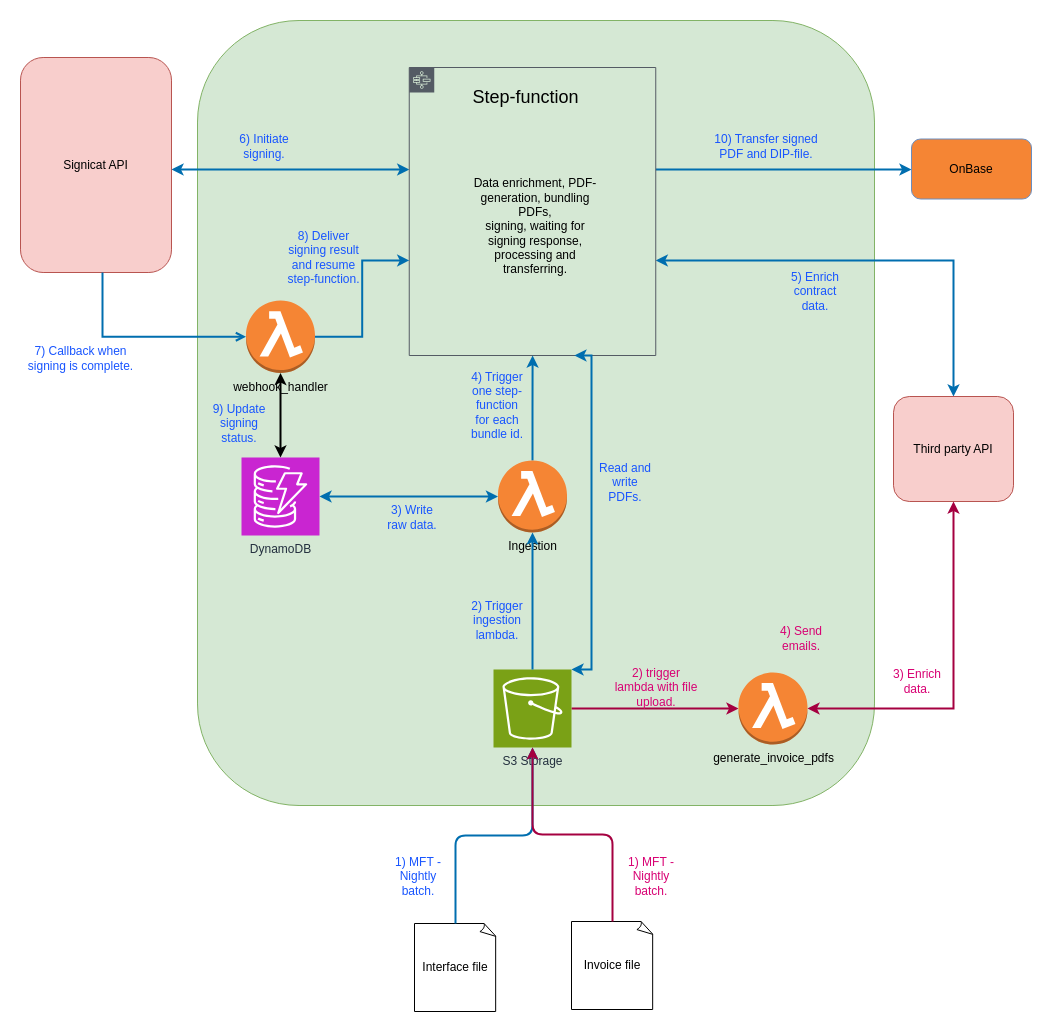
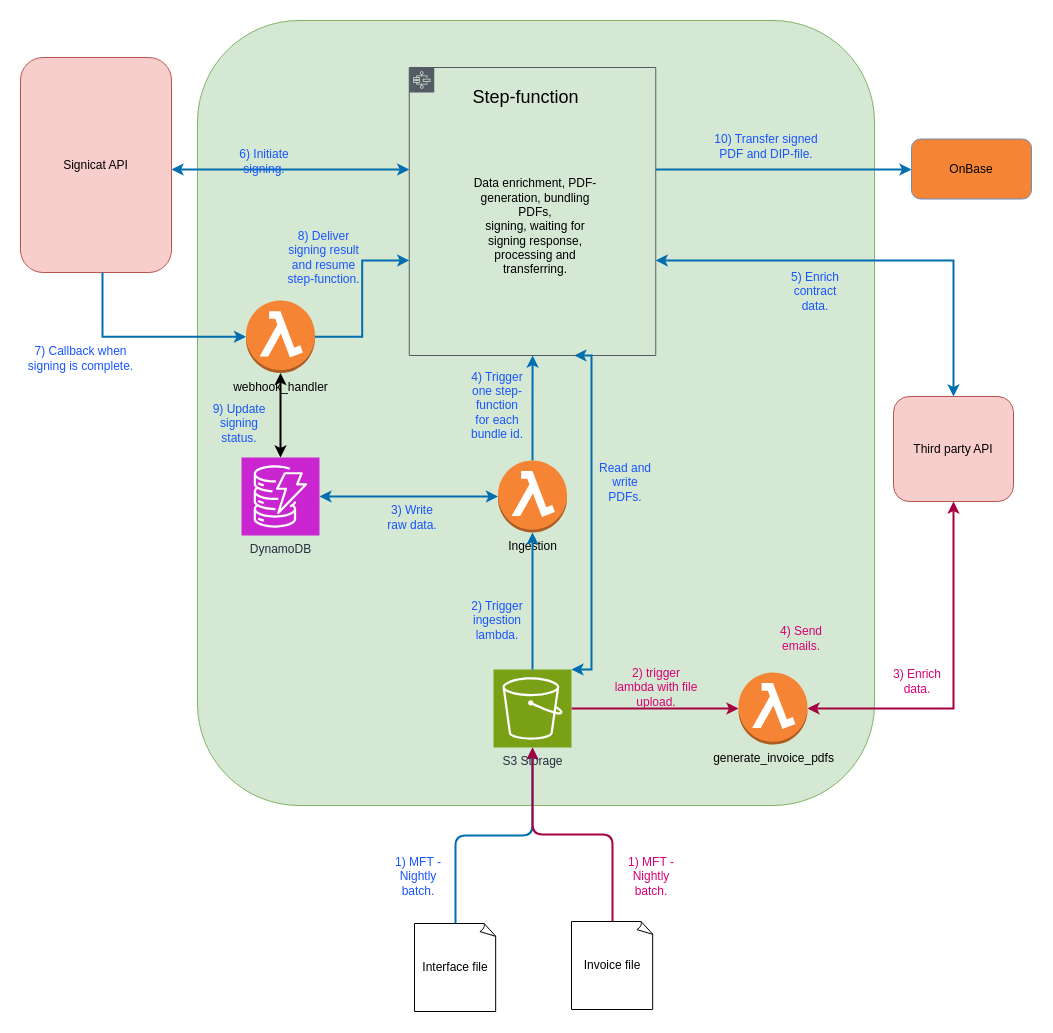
(265, 147) -> (265, 162)
(236, 337) -> (236, 337)
